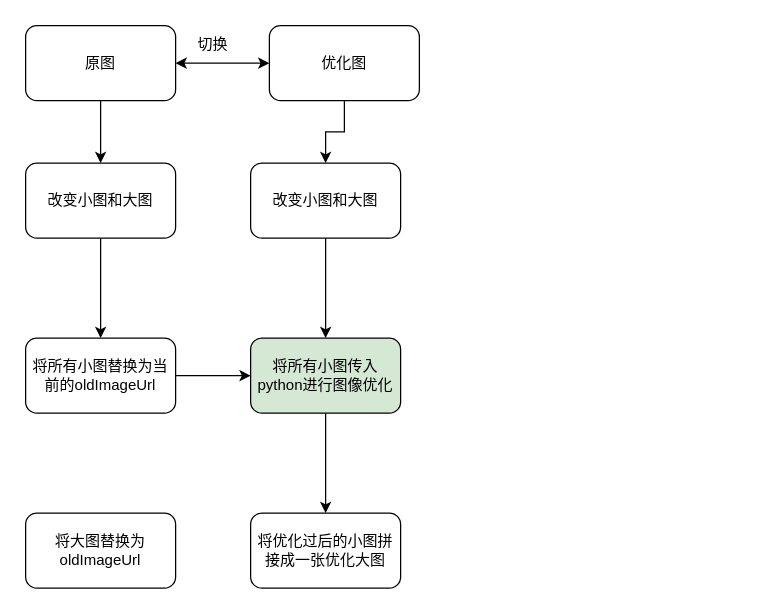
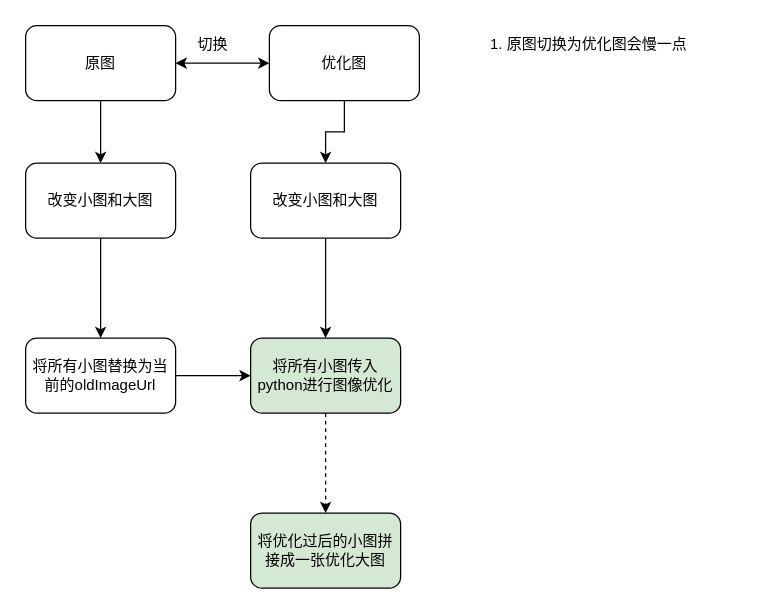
none -> (613, 44)
(326, 459) -> (326, 459)
(101, 551) -> none
(326, 551) -> (326, 551)
